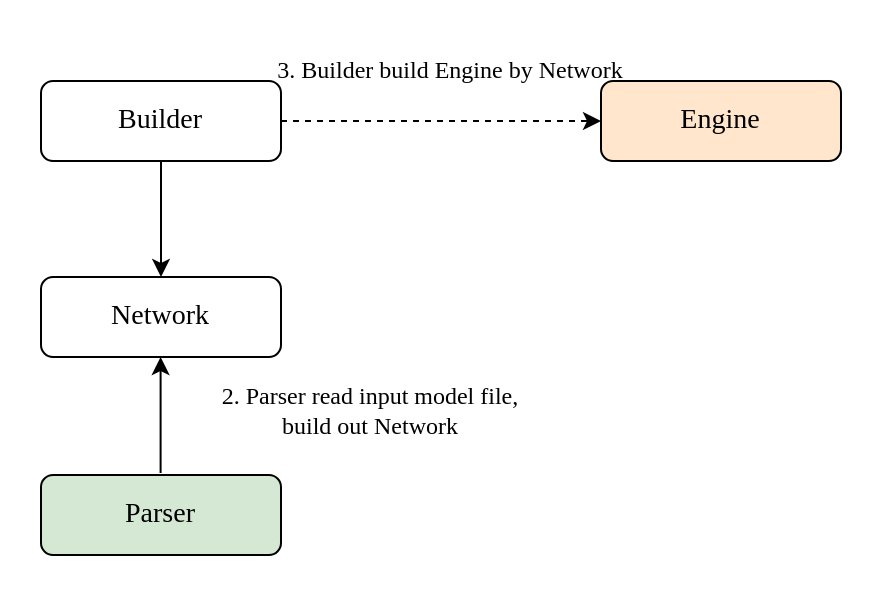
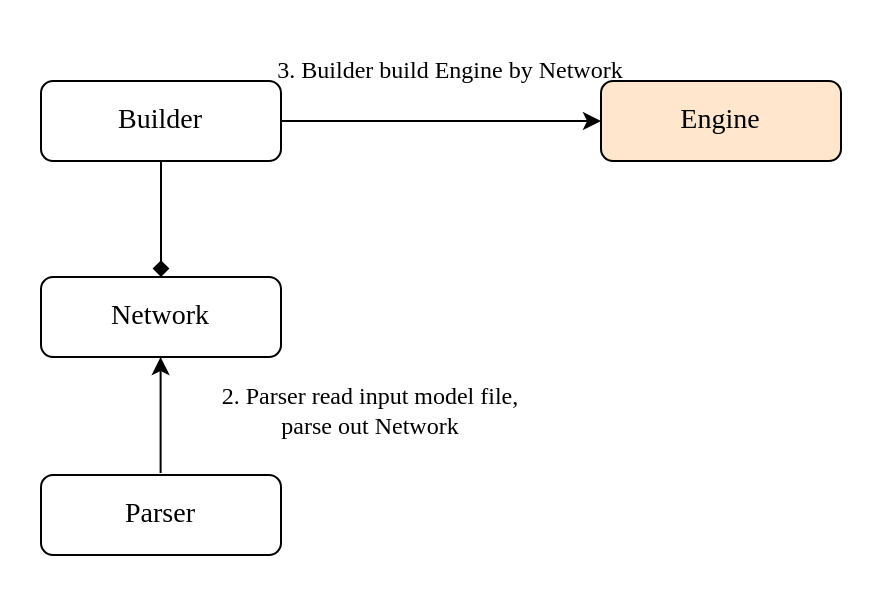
(433, 121) -> (433, 121)
(161, 262) -> (161, 261)
(371, 411) -> (371, 411)
(161, 515) -> (161, 515)
